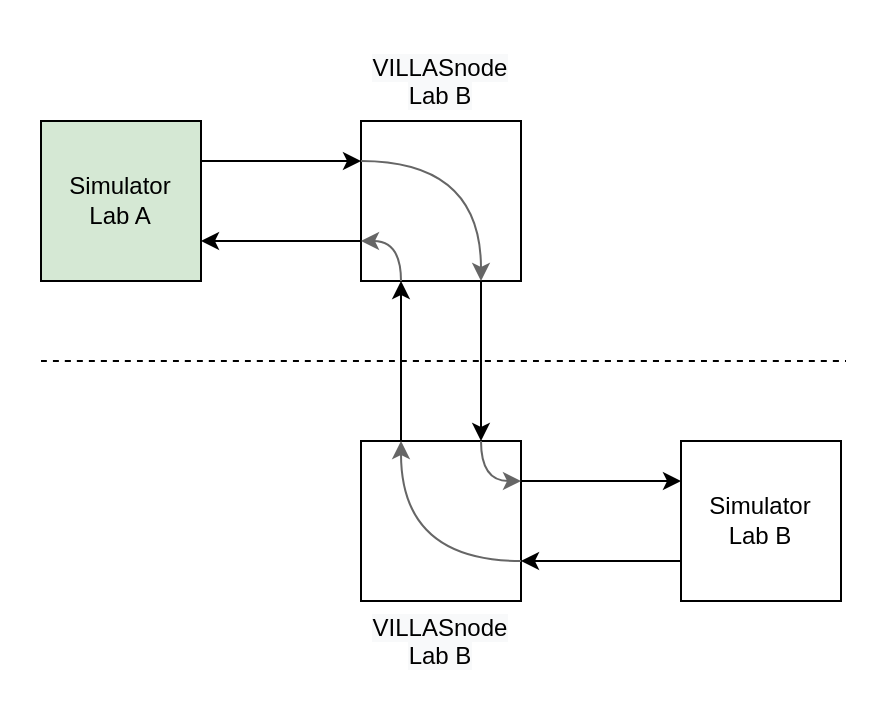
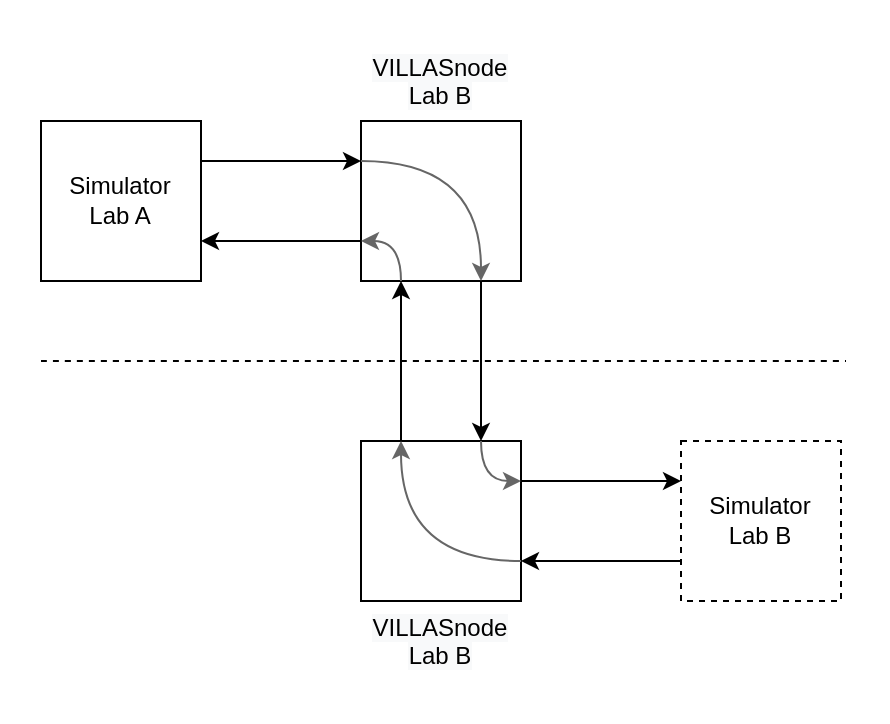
(121, 201) -> (121, 201)
(761, 521) -> (761, 521)
